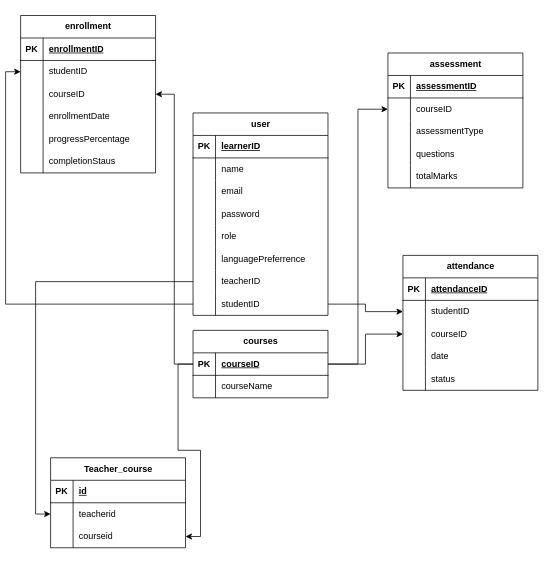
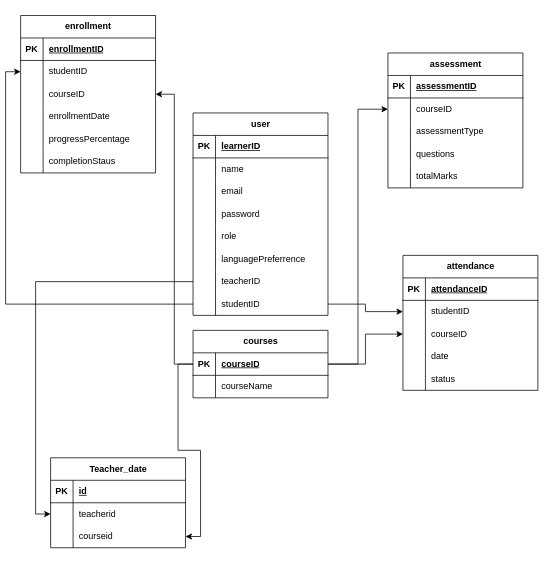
(119, 469) -> (119, 469)
